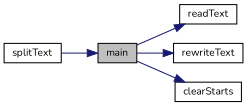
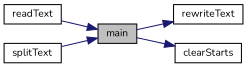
(156, 37) -> (75, 24)
